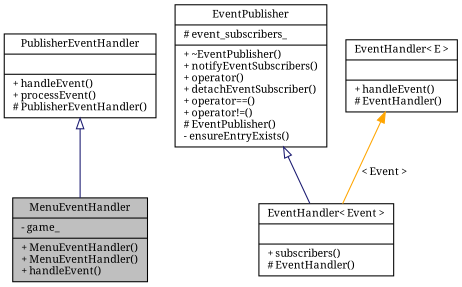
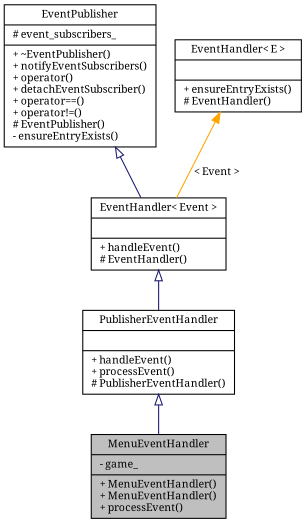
(395, 90) -> (238, 90)
(305, 254) -> (140, 248)
(62, 271) -> (142, 508)
none -> (159, 295)
